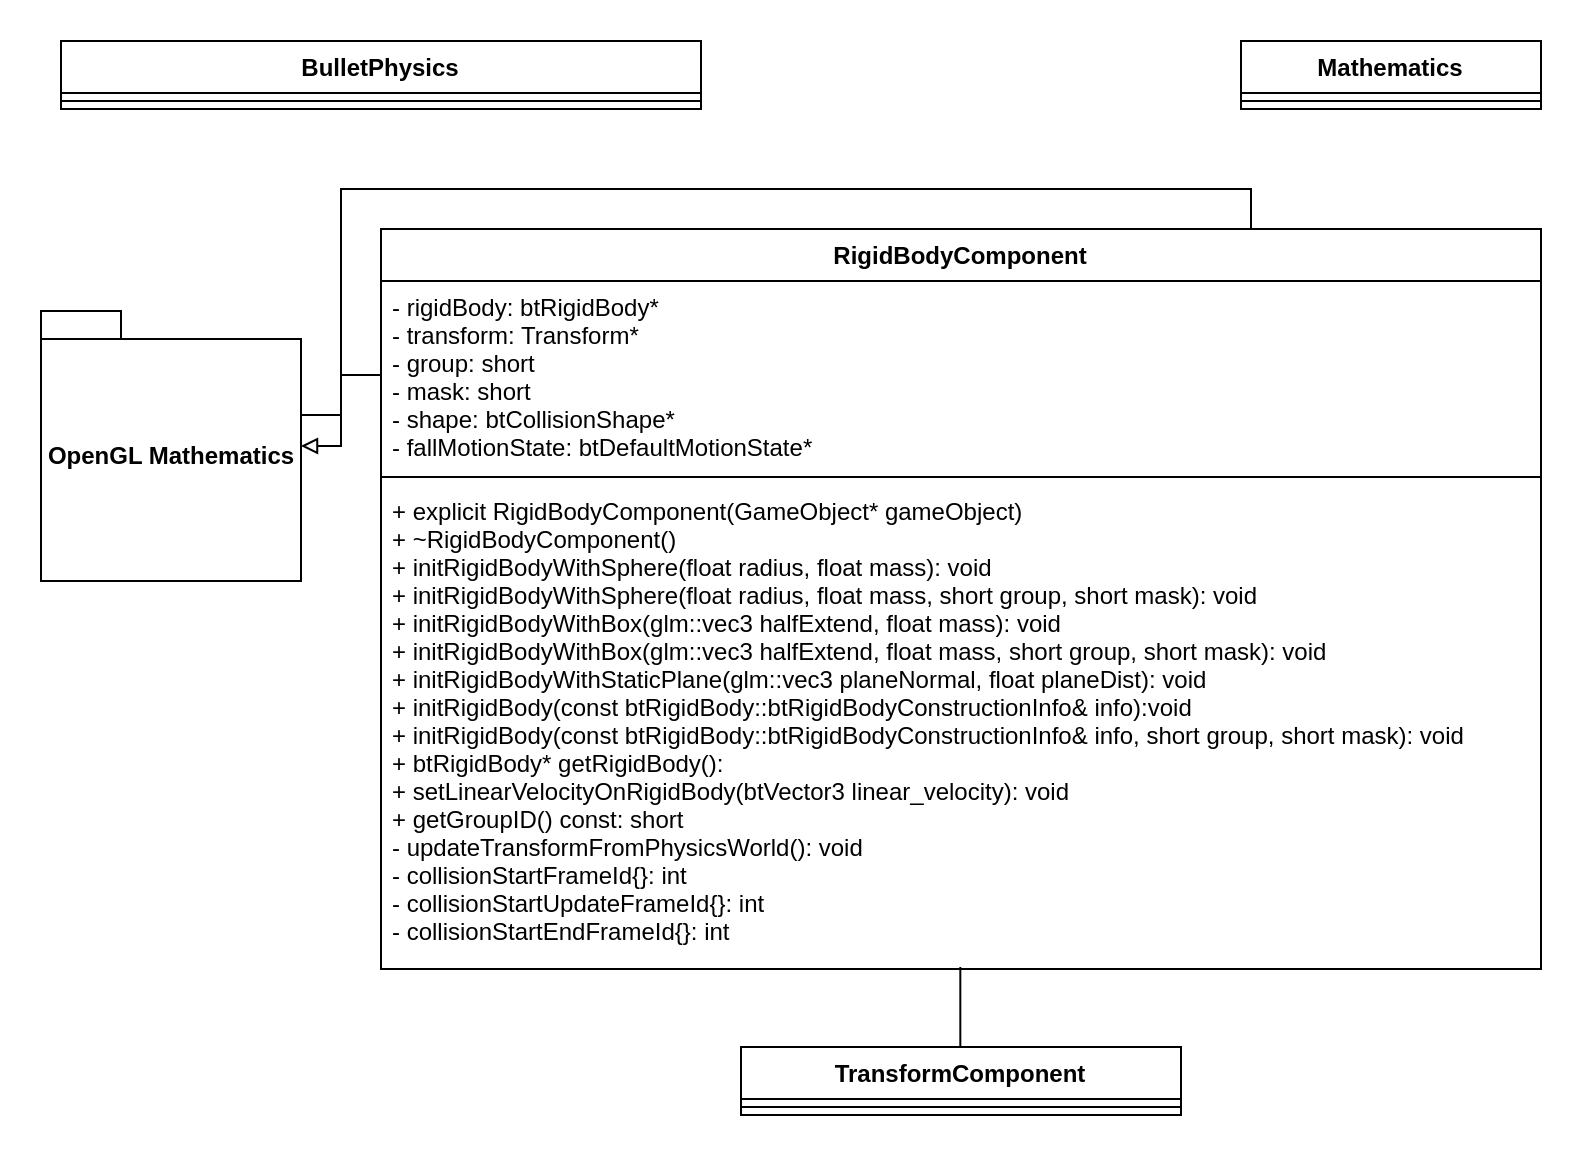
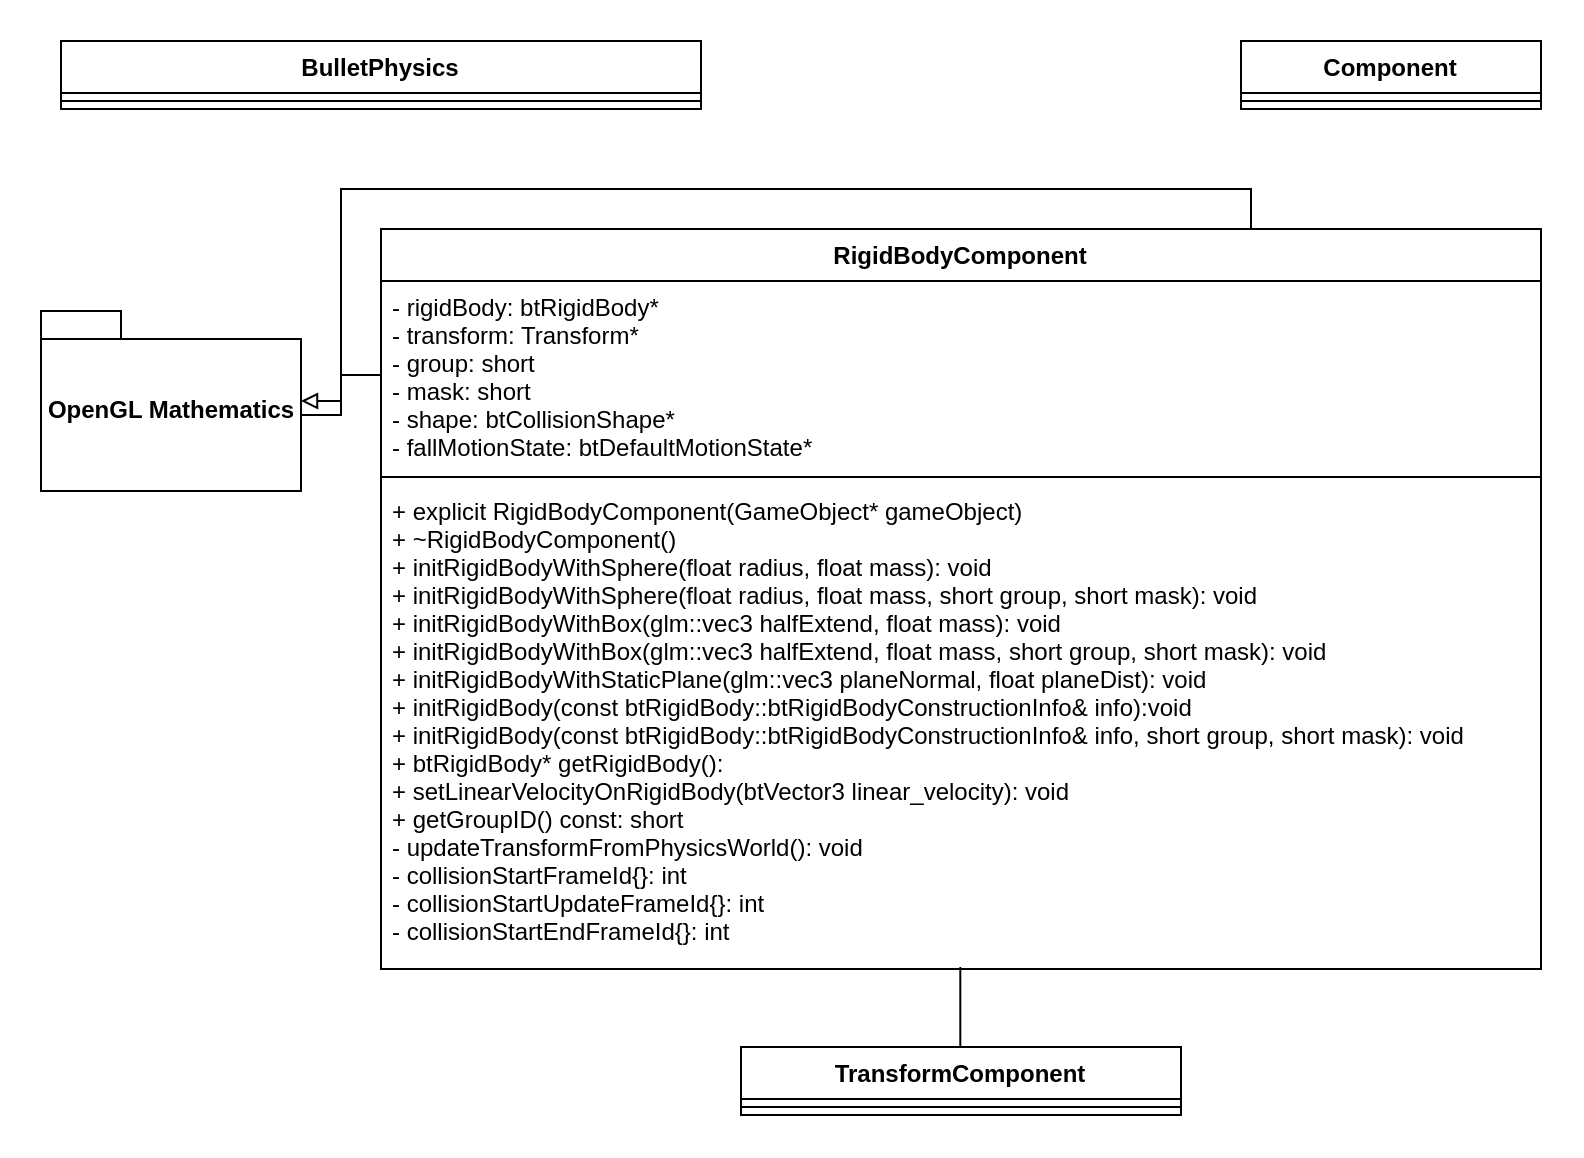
(1390, 68) -> (1390, 68)
(171, 446) -> (171, 401)
